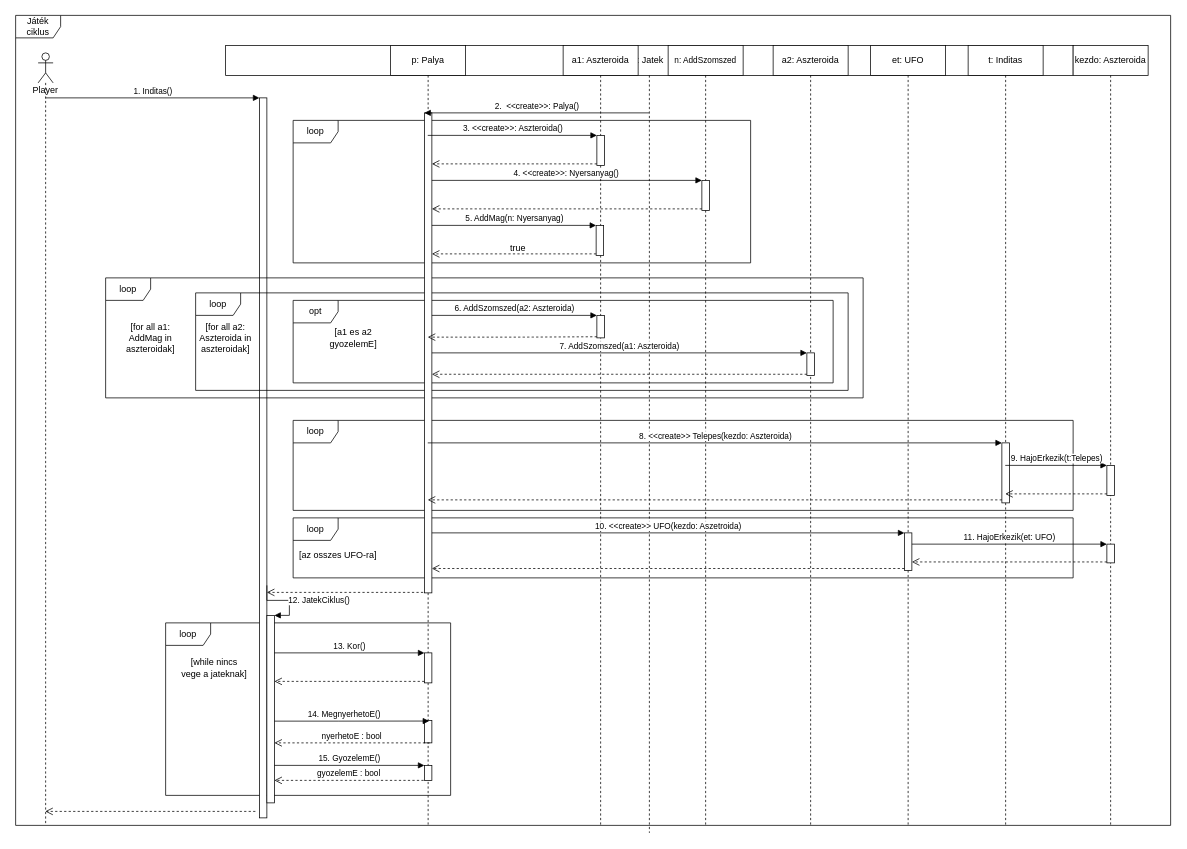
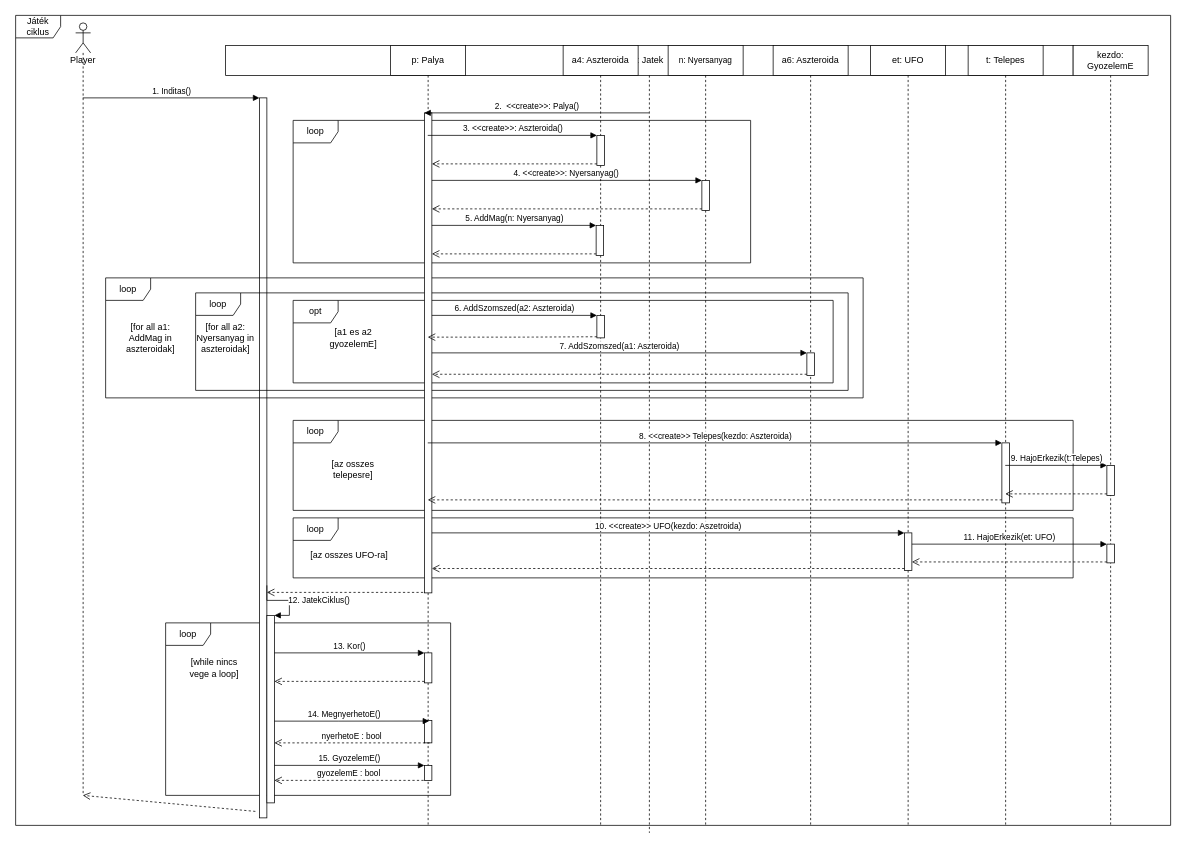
(600, 60) -> (600, 60)
(705, 60) -> (705, 60)
(810, 60) -> (810, 60)
(1005, 60) -> (1005, 60)
(1110, 60) -> (1110, 60)
(518, 248) -> none
(225, 338) -> (225, 338)
(45, 439) -> (83, 409)
none -> (353, 469)
(338, 555) -> (349, 555)
(214, 668) -> (214, 668)
